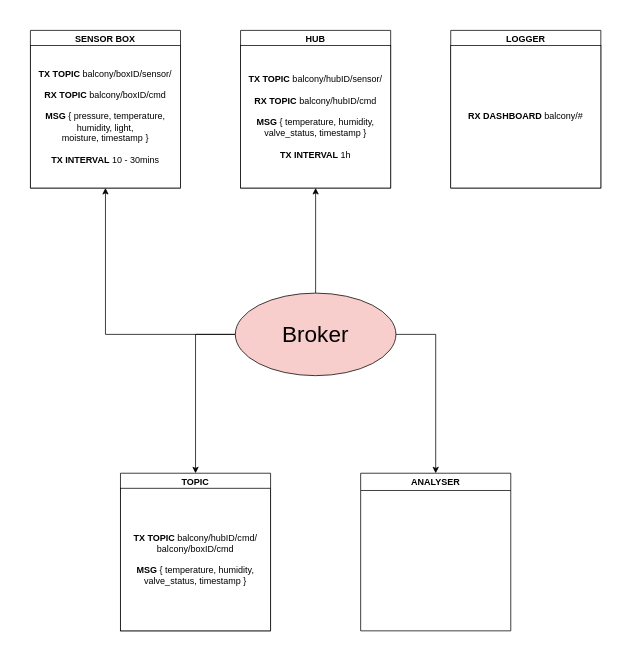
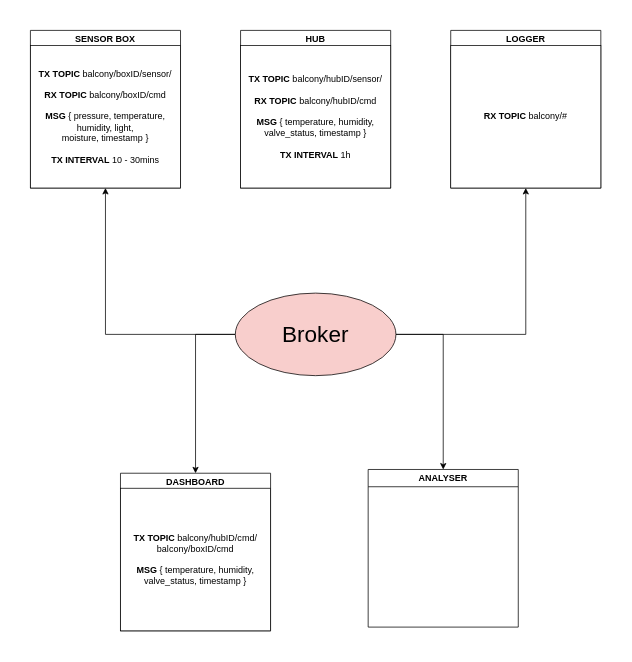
(525, 117) -> (525, 117)
(315, 243) -> none
none -> (525, 304)
(195, 482) -> (195, 482)
(435, 552) -> (443, 548)
